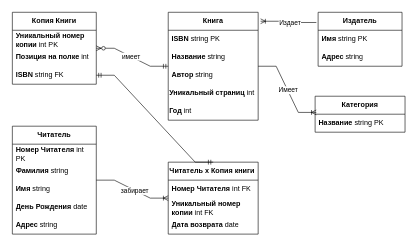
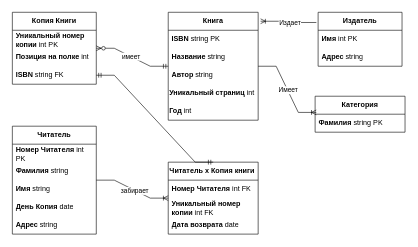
(345, 39) -> (339, 39)
(352, 123) -> (350, 123)
(50, 207) -> (44, 207)
